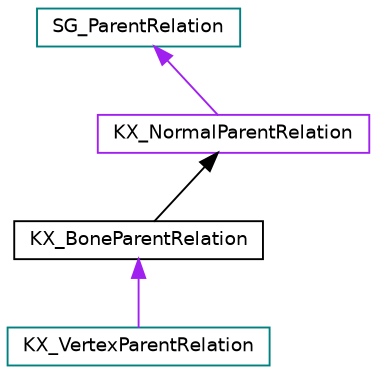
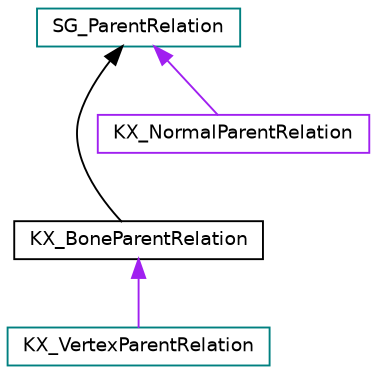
(179, 194) -> (78, 144)
